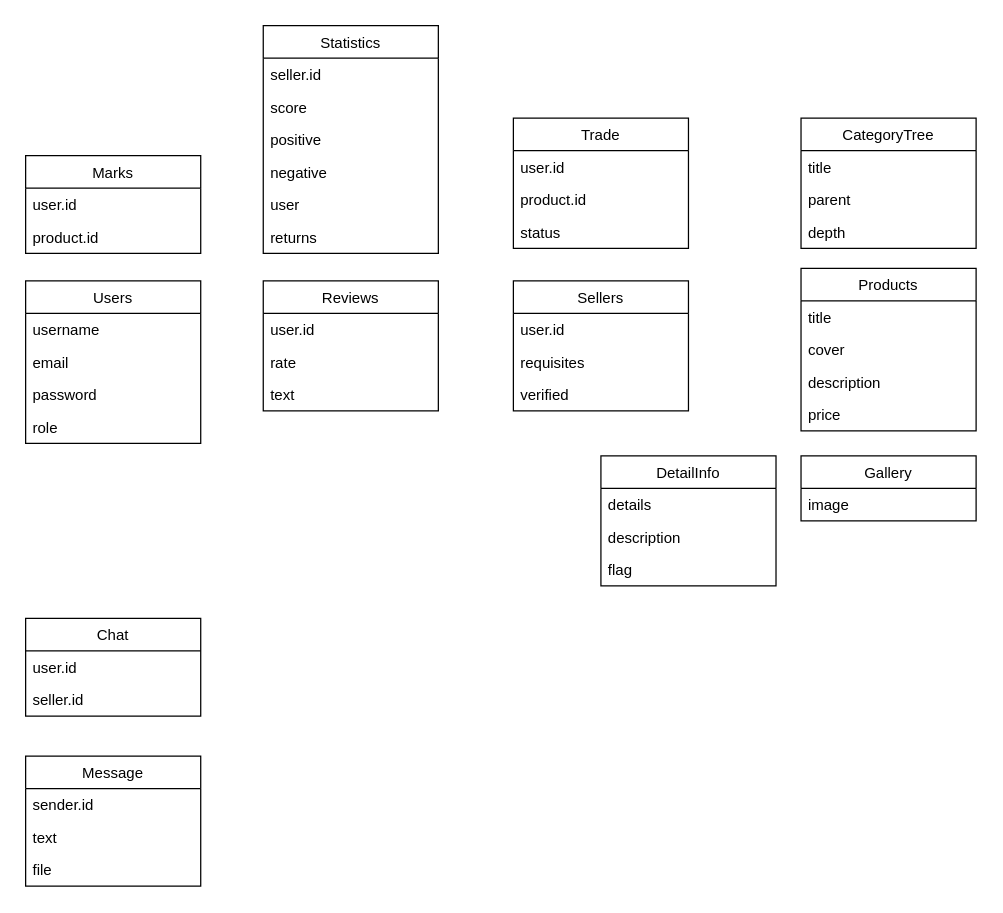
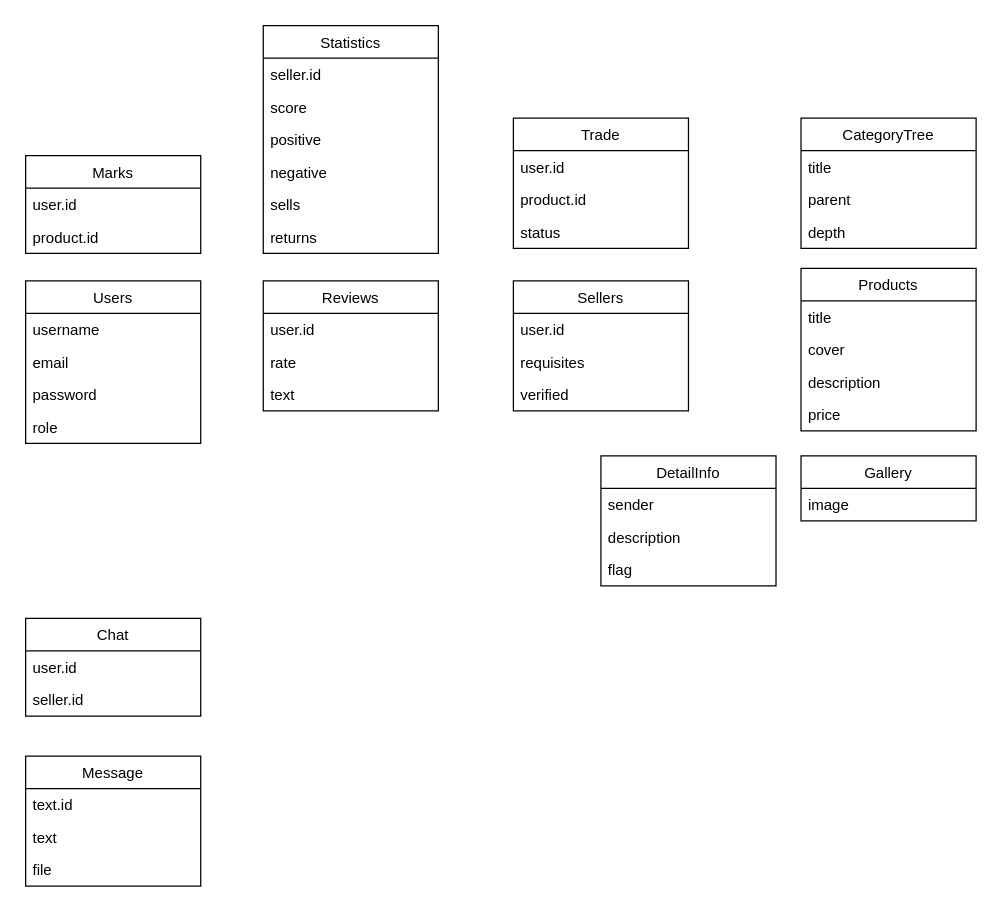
(287, 205) -> (287, 205)
(633, 505) -> (633, 505)
(66, 805) -> (58, 805)
